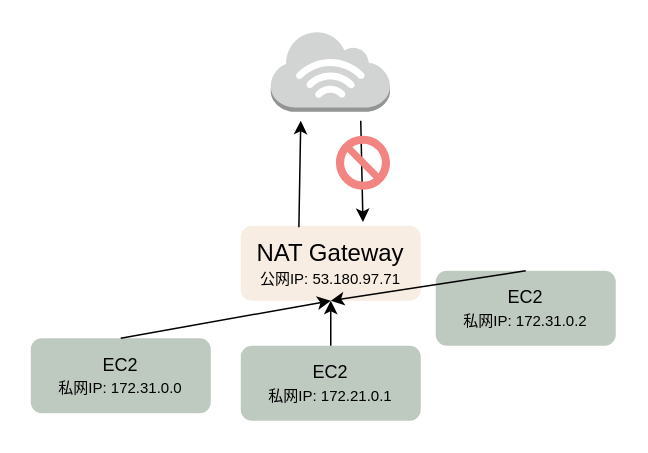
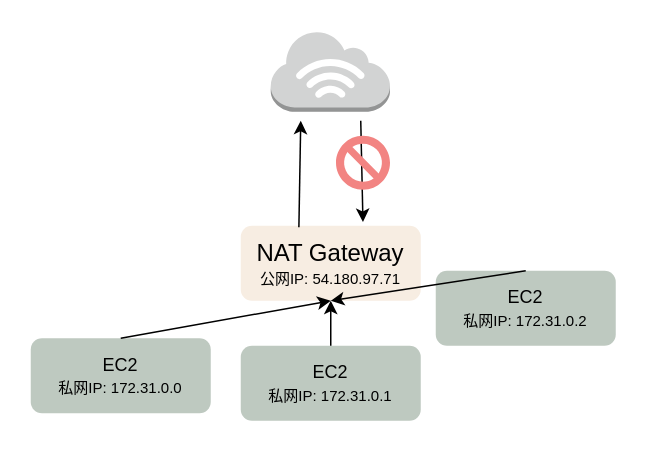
(331, 263) -> (331, 263)
(331, 383) -> (331, 383)
